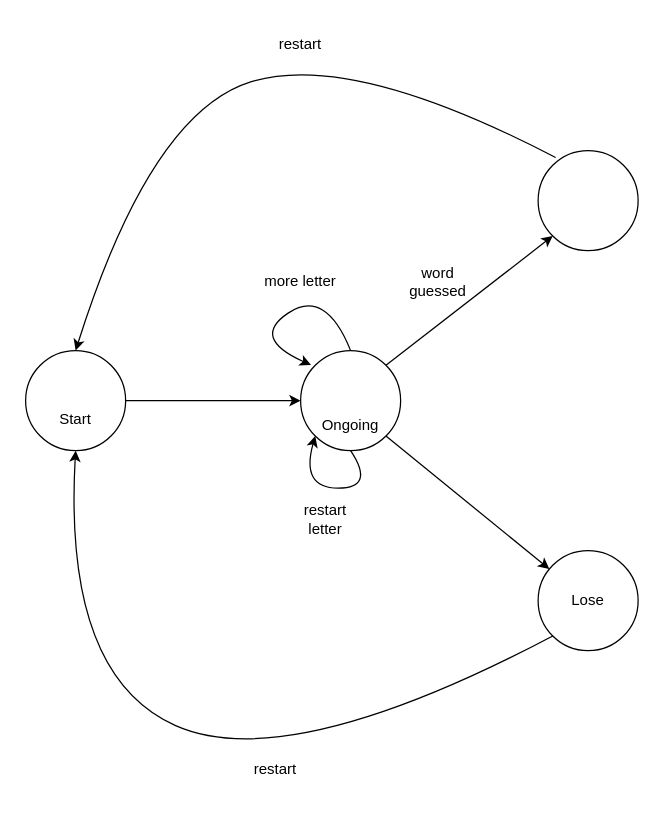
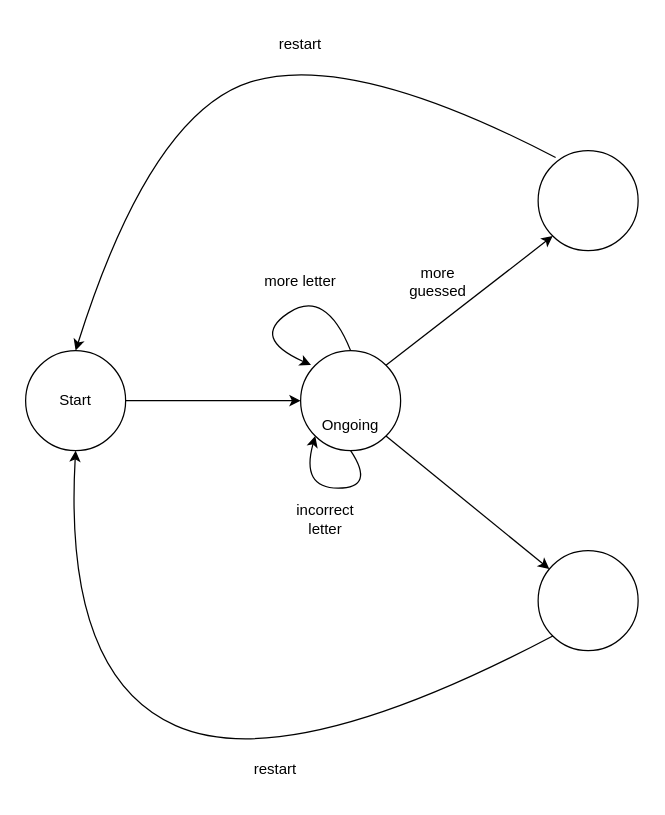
(438, 282) -> (438, 282)
(76, 419) -> (76, 401)
(326, 519) -> (326, 519)
(588, 601) -> none
